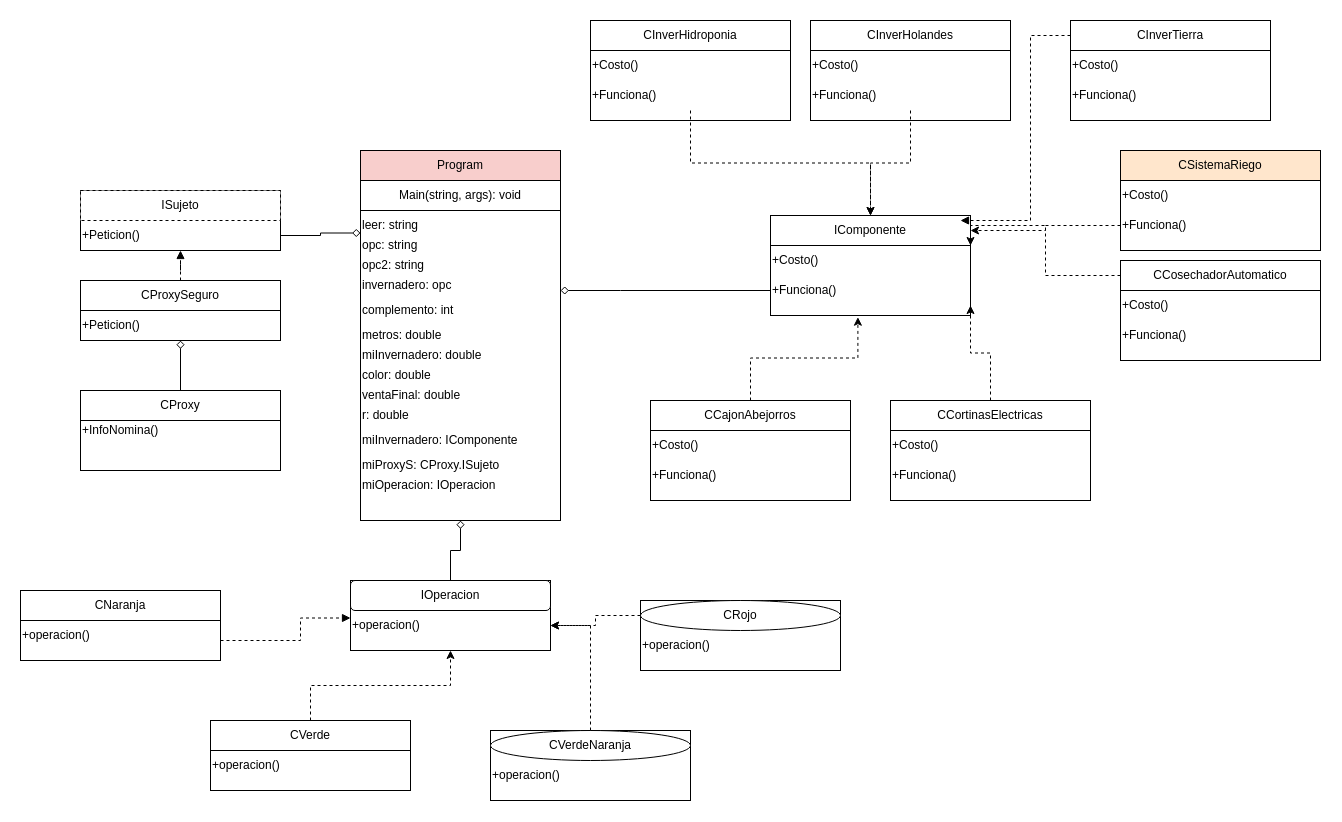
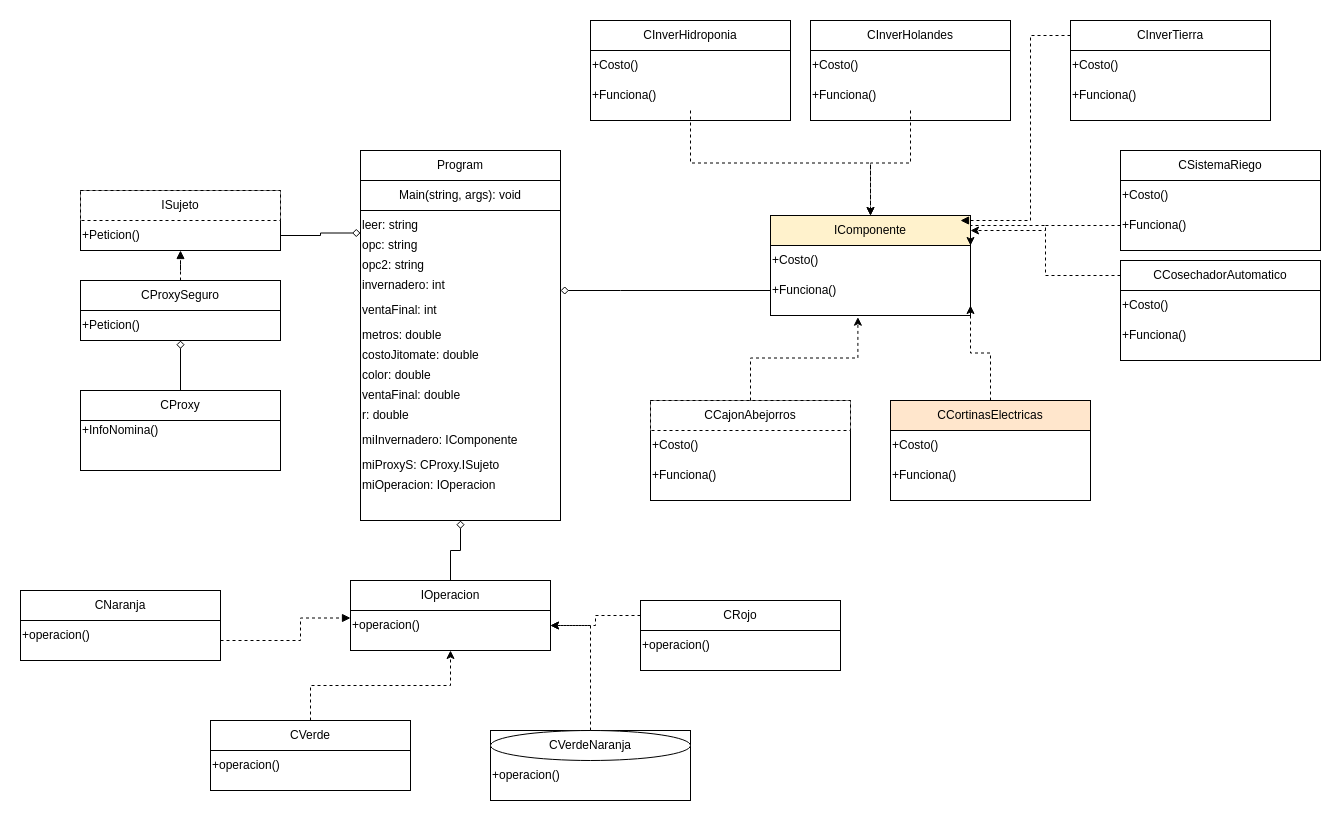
(461, 166) -> (461, 166)
(1221, 166) -> (1221, 166)
(871, 231) -> (871, 231)
(412, 286) -> (410, 286)
(410, 311) -> (405, 311)
(427, 356) -> (427, 356)
(751, 416) -> (751, 416)
(991, 416) -> (991, 416)
(451, 596) -> (451, 596)
(741, 616) -> (741, 616)
